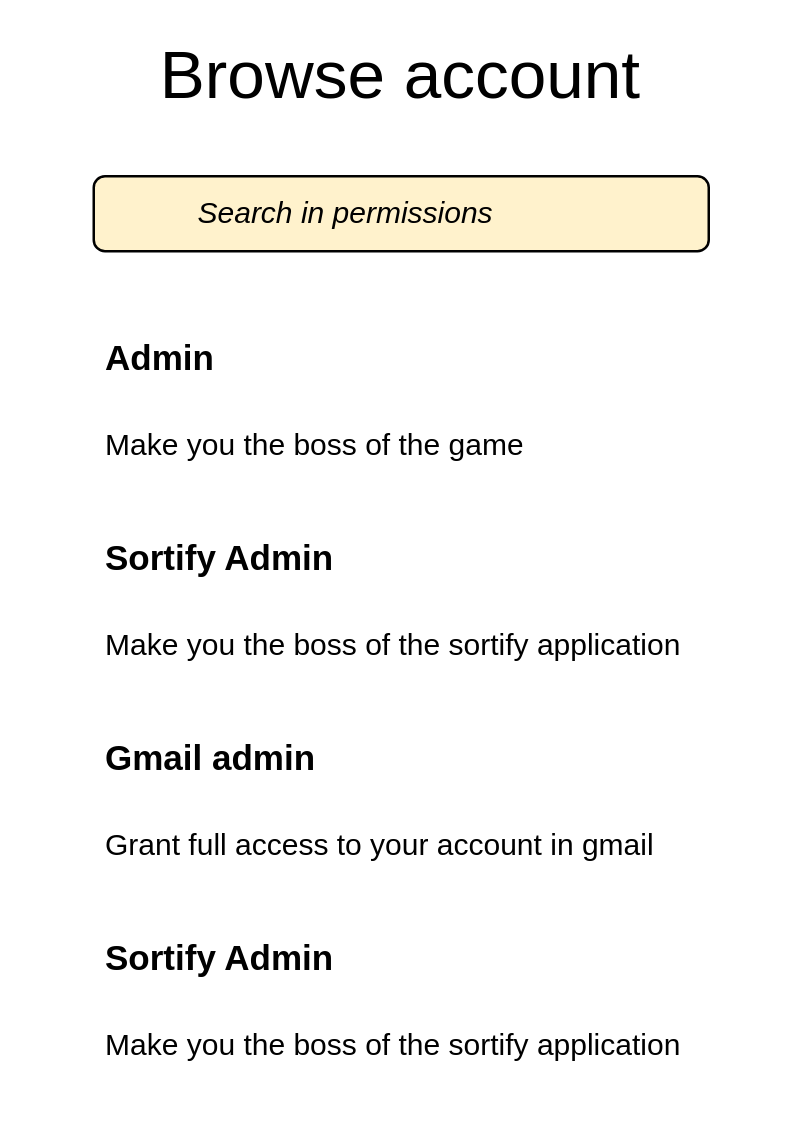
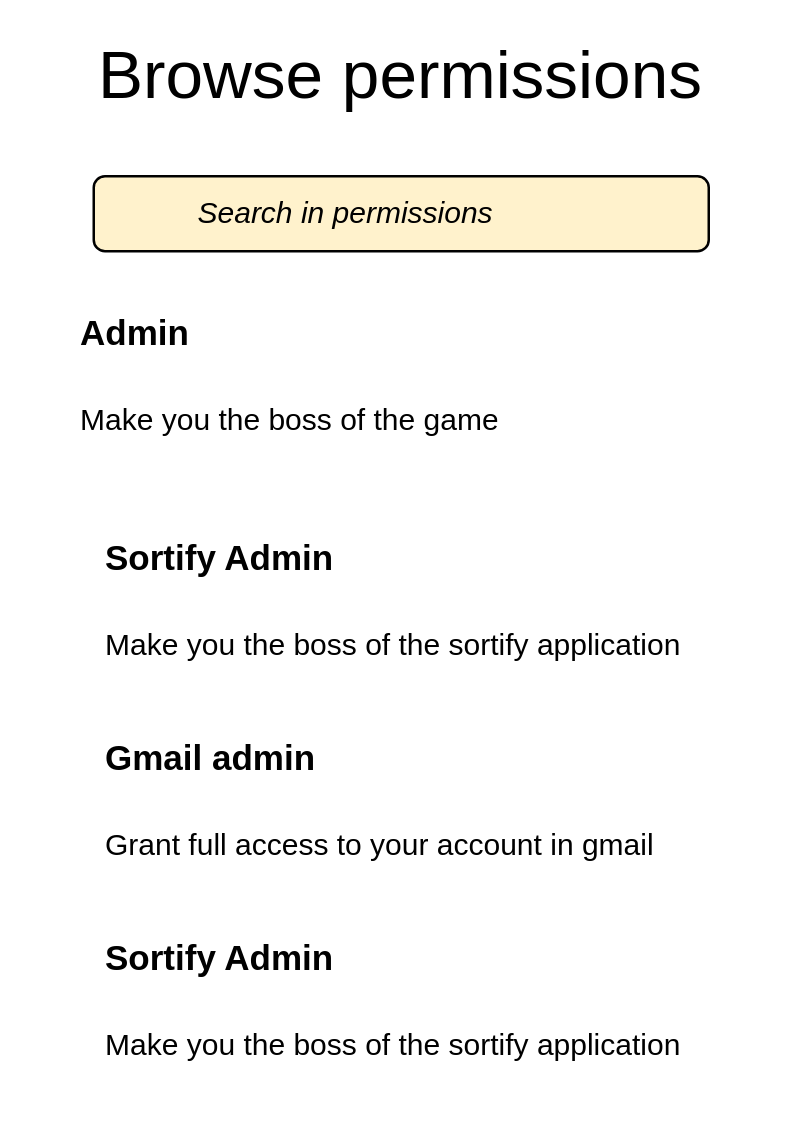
(401, 76) -> (401, 76)
(418, 389) -> (393, 364)
